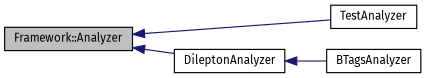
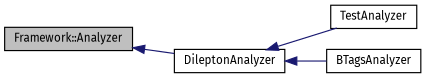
(238, 27) -> (307, 37)
